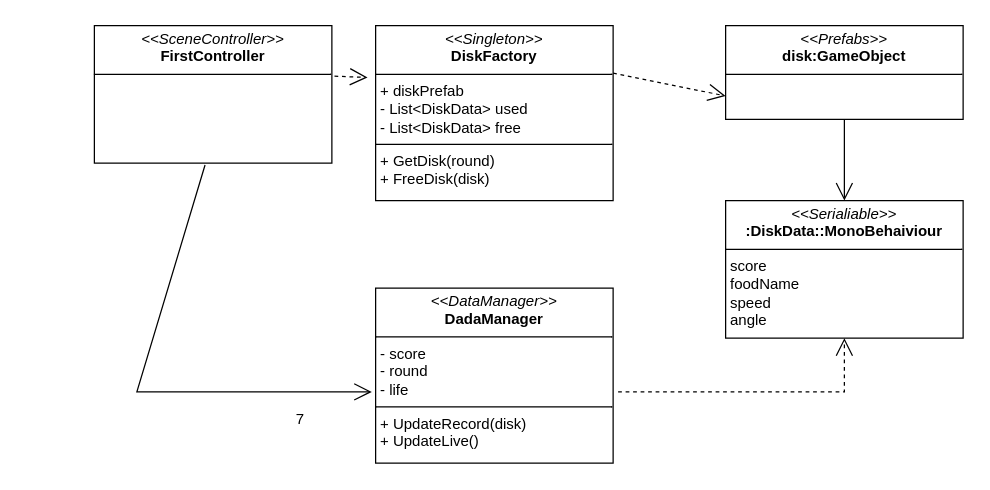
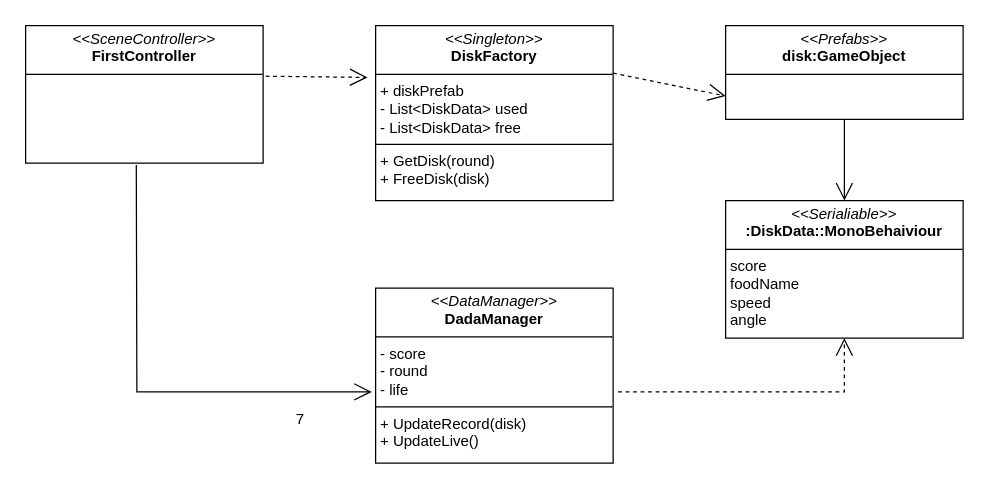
(213, 94) -> (144, 94)
